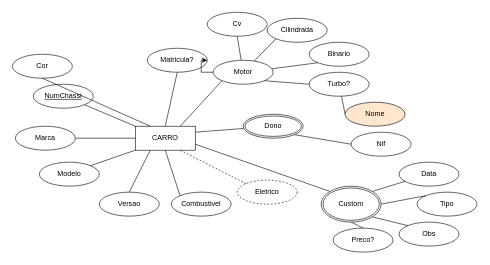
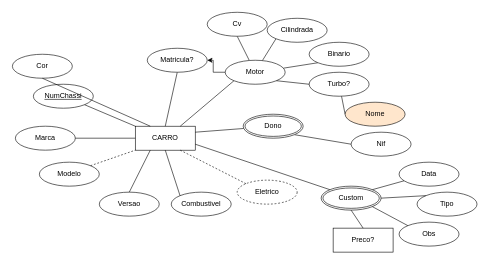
(243, 72) -> (255, 72)
(112, 158) -> (112, 158)
(351, 204) -> (351, 198)
(363, 240) -> (363, 240)
